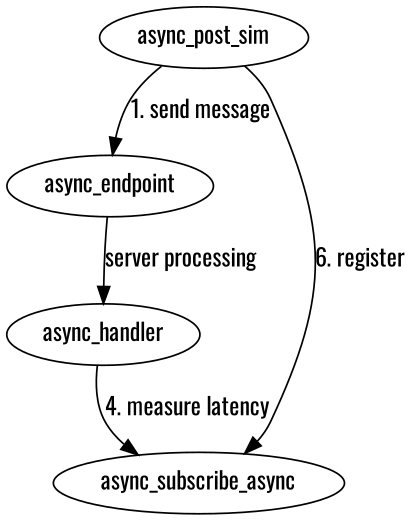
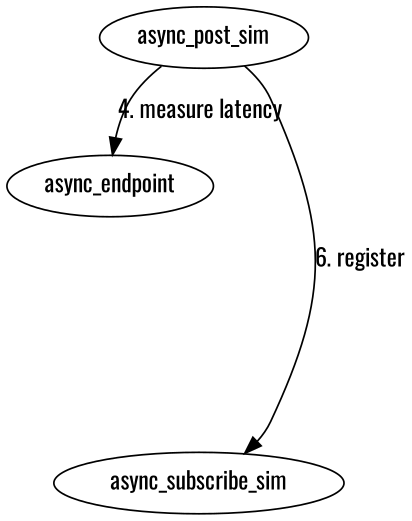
(201, 112) -> (201, 112)
(103, 335) -> none
(199, 483) -> (199, 483)
